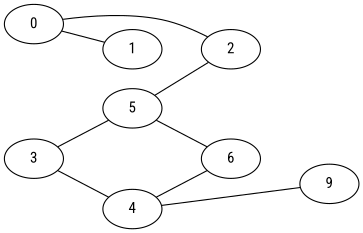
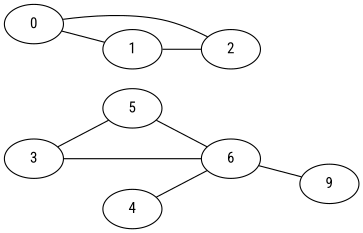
(182, 79) -> (182, 49)
(83, 184) -> (133, 159)
(231, 196) -> (280, 171)
